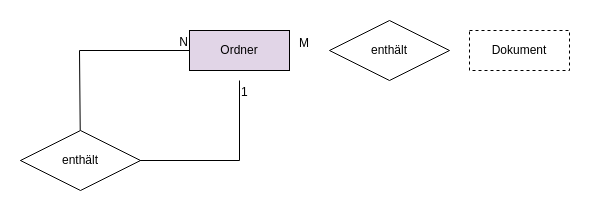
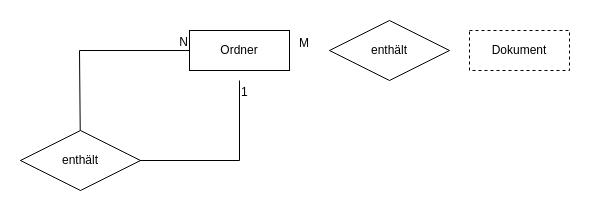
(240, 51) -> (240, 51)
